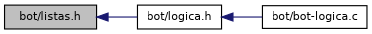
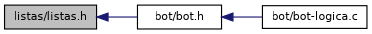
(51, 17) -> (51, 17)
(180, 17) -> (180, 17)
